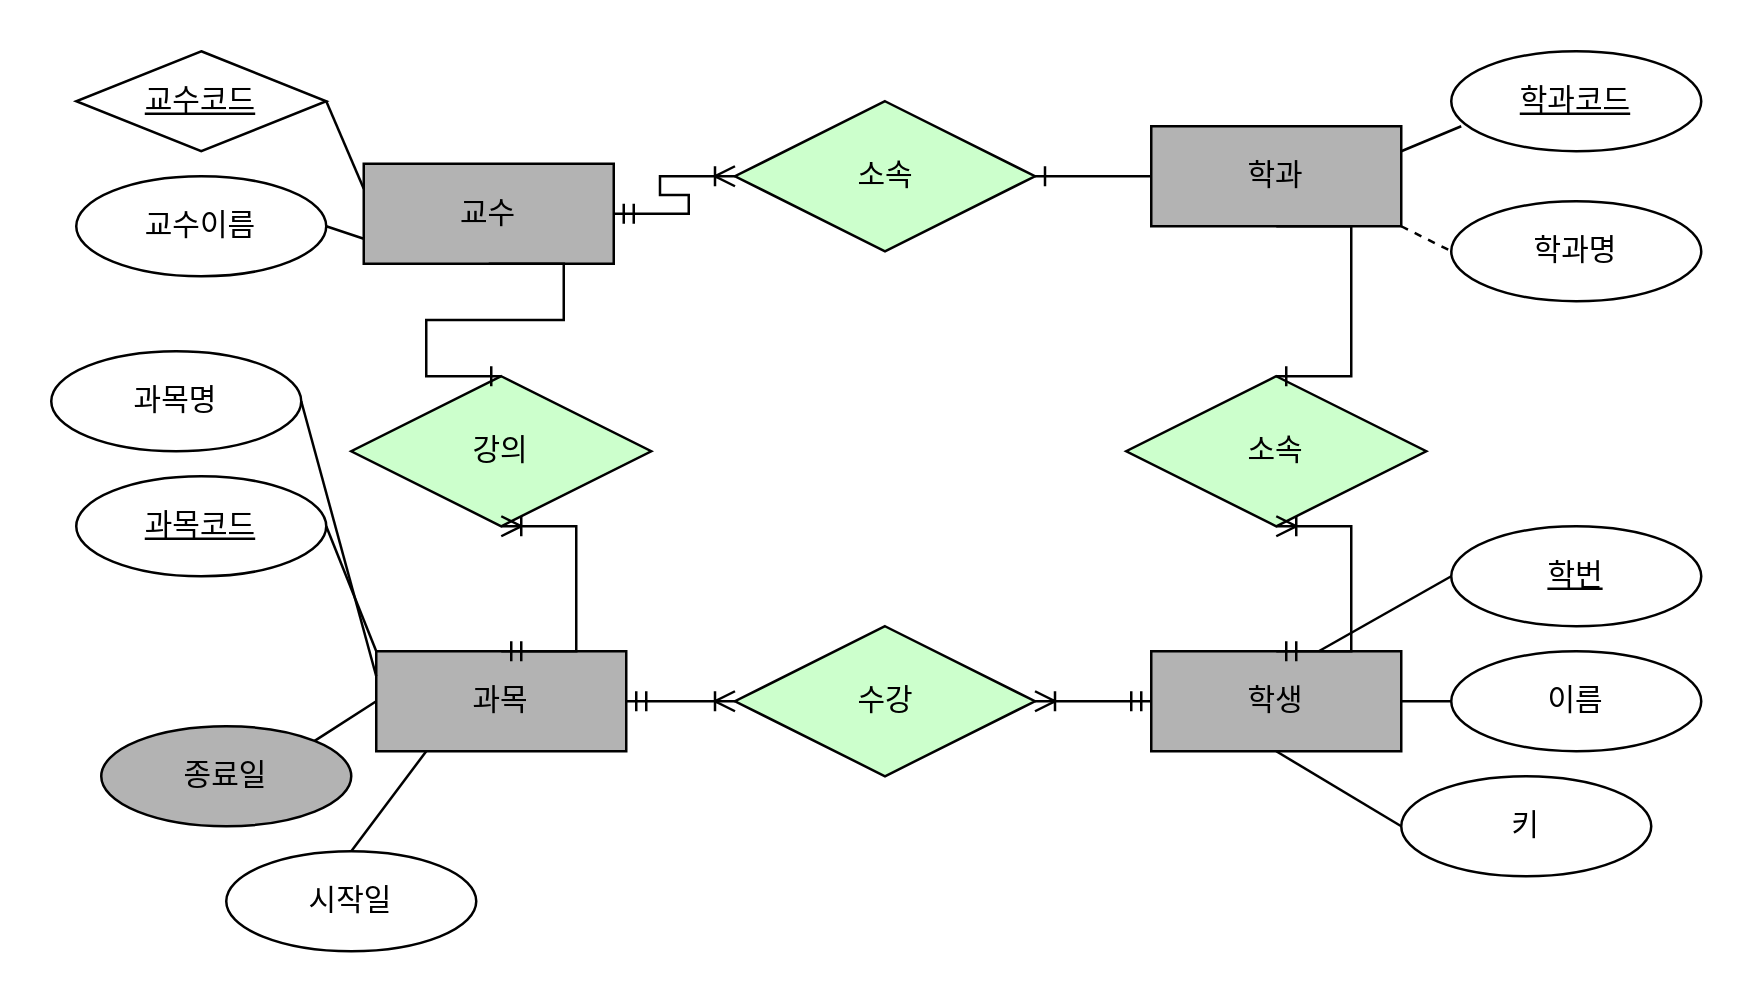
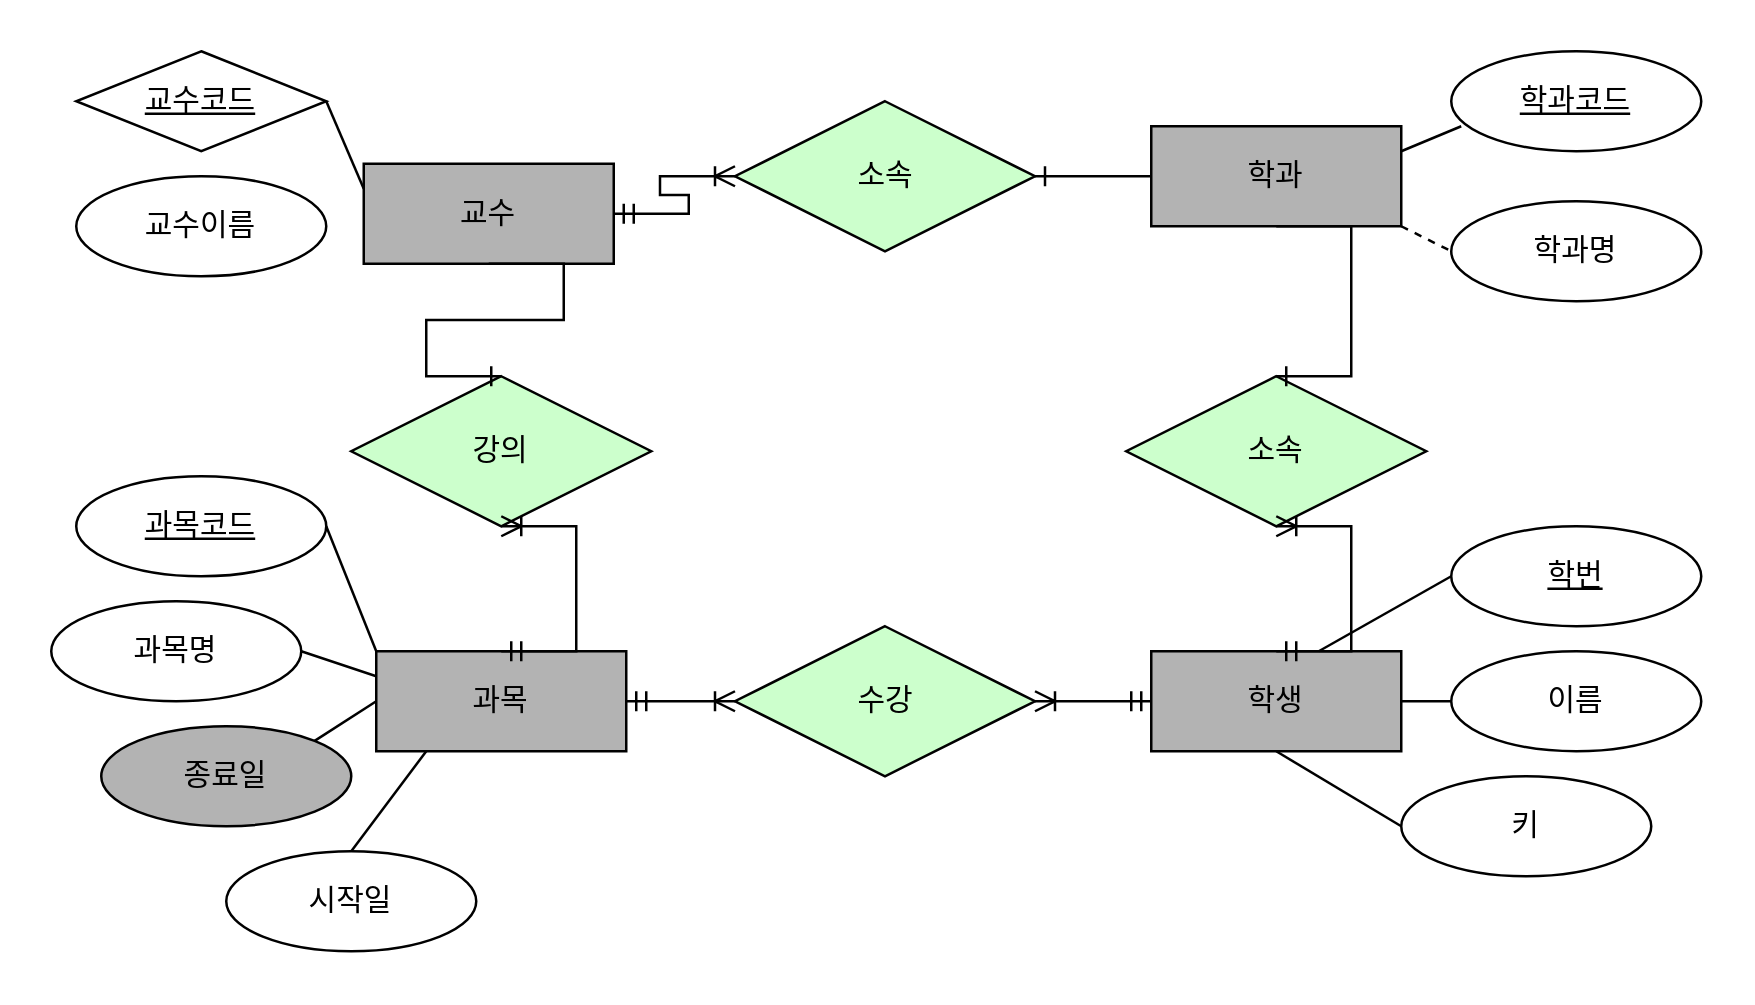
(345, 232) -> none
(176, 401) -> (176, 651)
